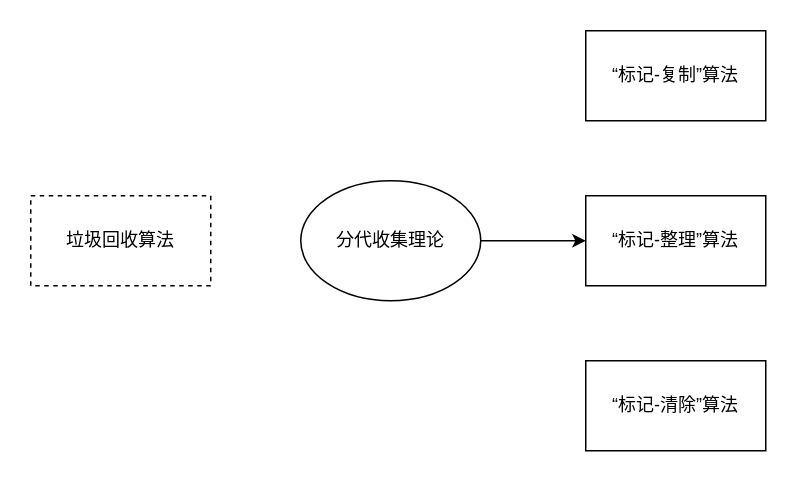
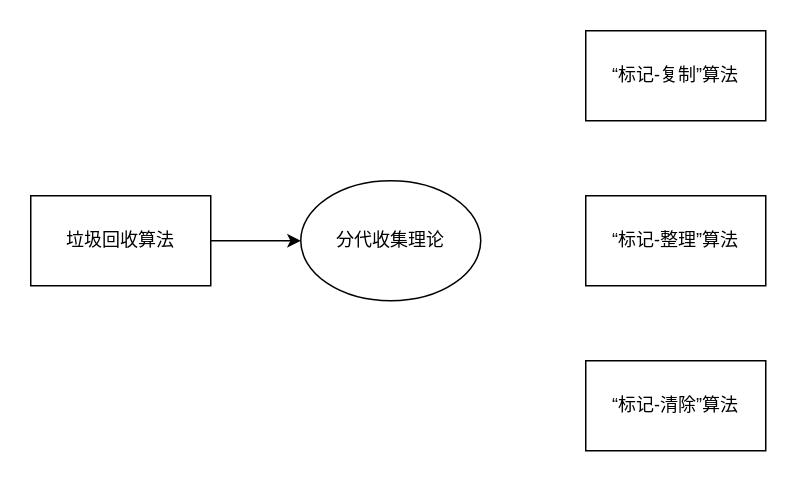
(121, 241) -> (121, 241)
none -> (251, 241)
(530, 241) -> none
